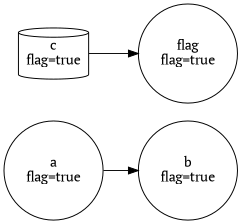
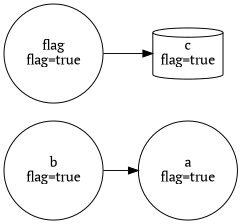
(109, 54) -> (123, 54)
(116, 171) -> (116, 171)
